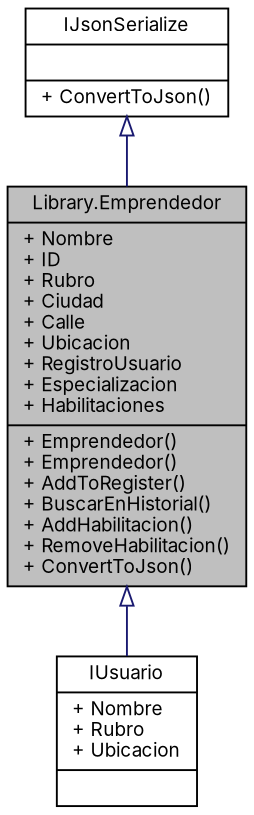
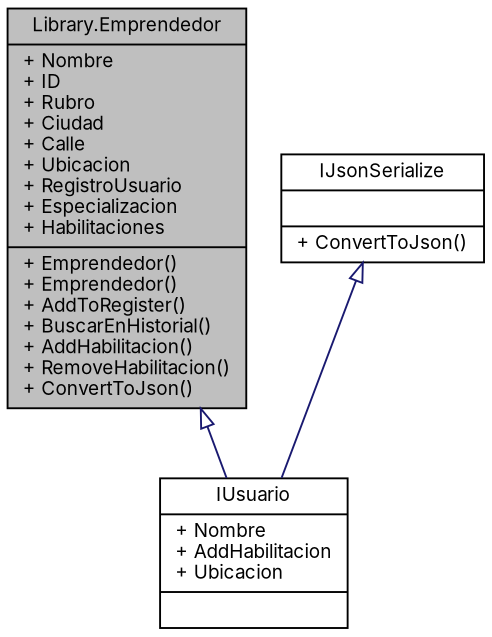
(127, 161) -> (319, 379)
(109, 730) -> (254, 552)
